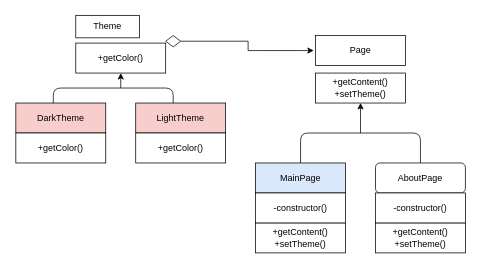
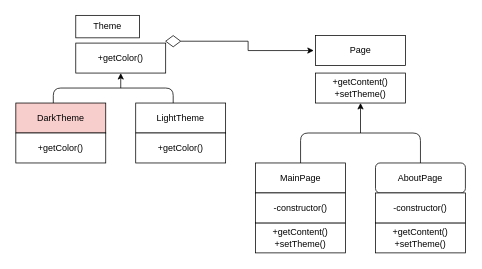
(180, 118) -> (180, 118)
(300, 178) -> (300, 178)
